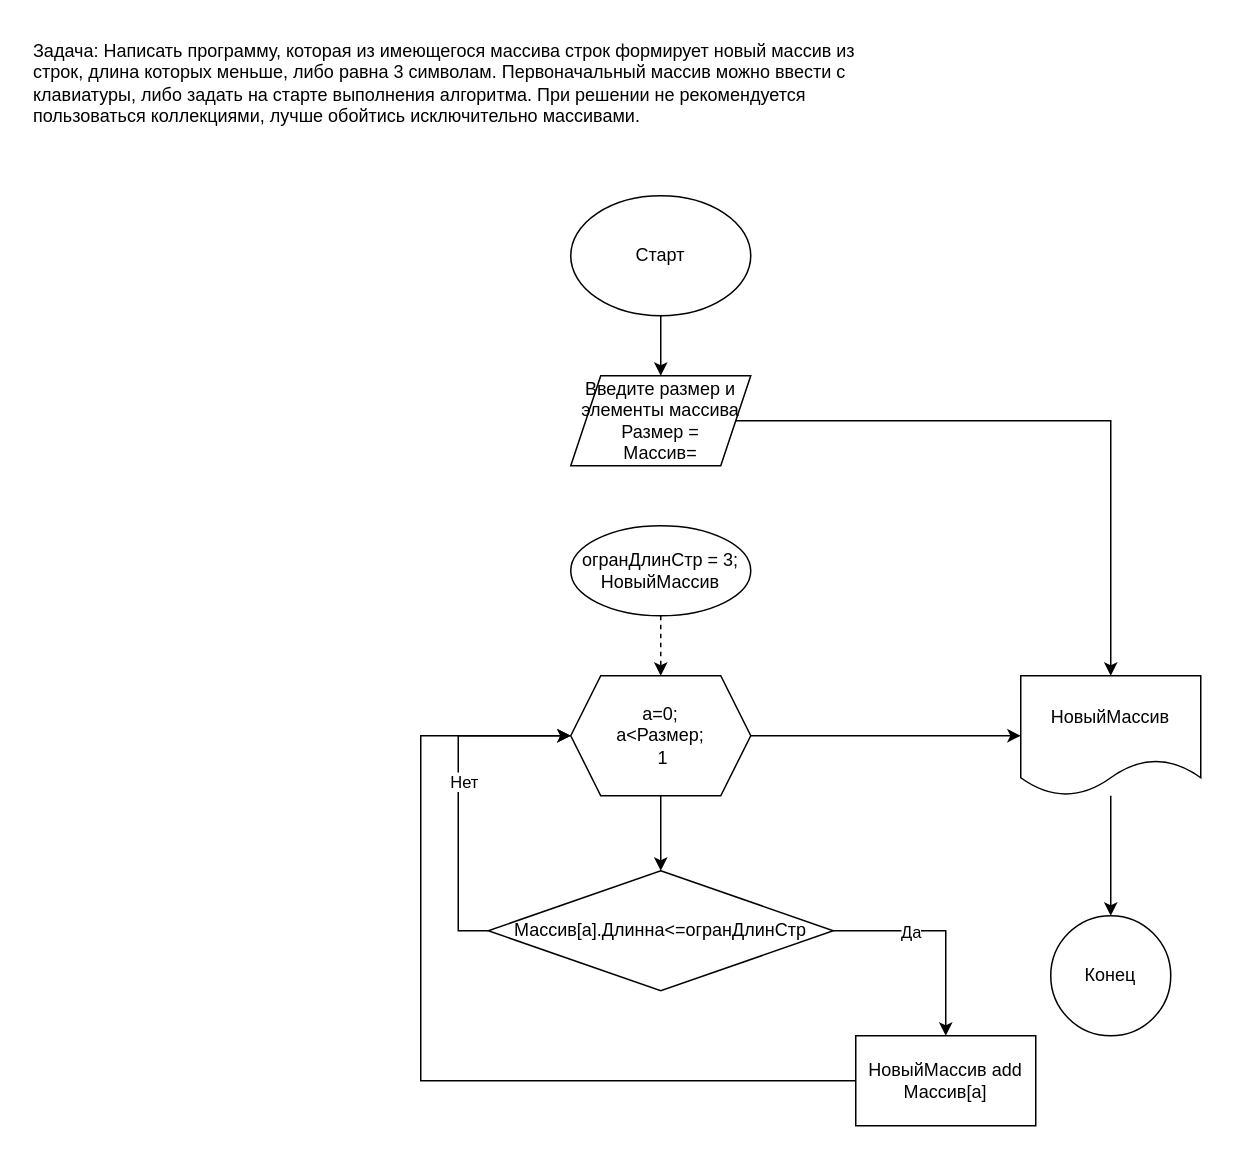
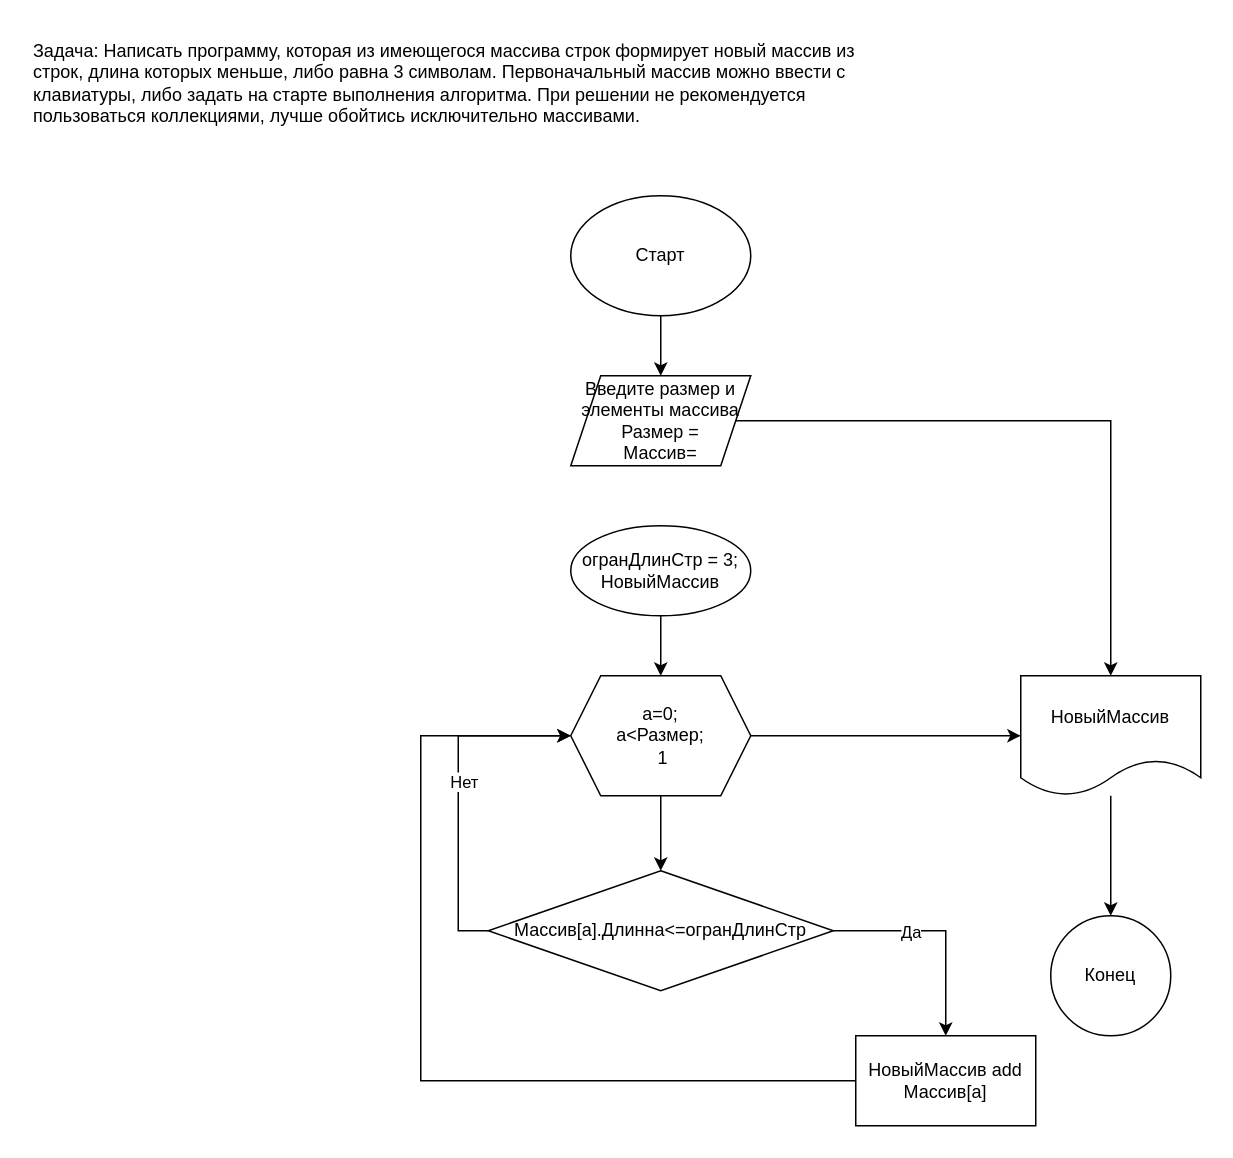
(661, 640) -> (661, 640)
